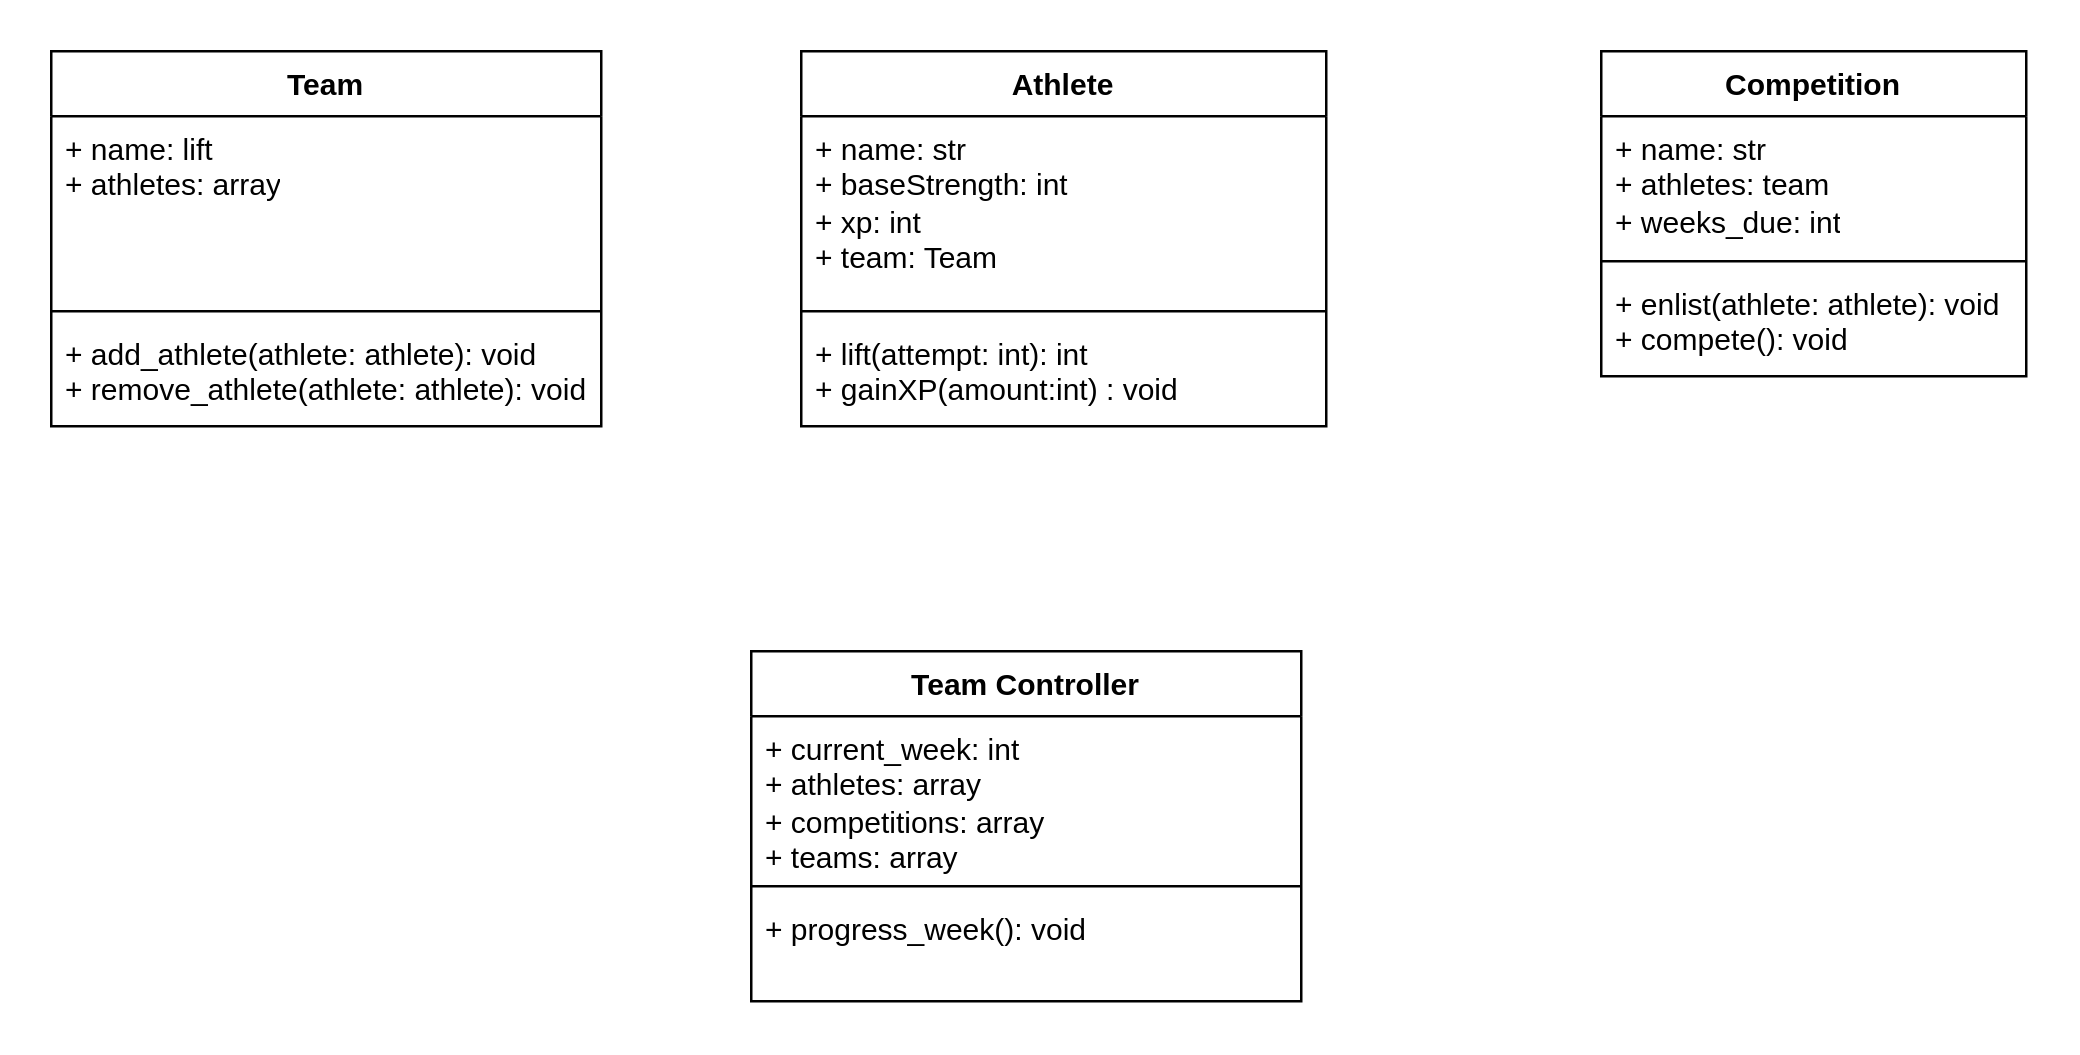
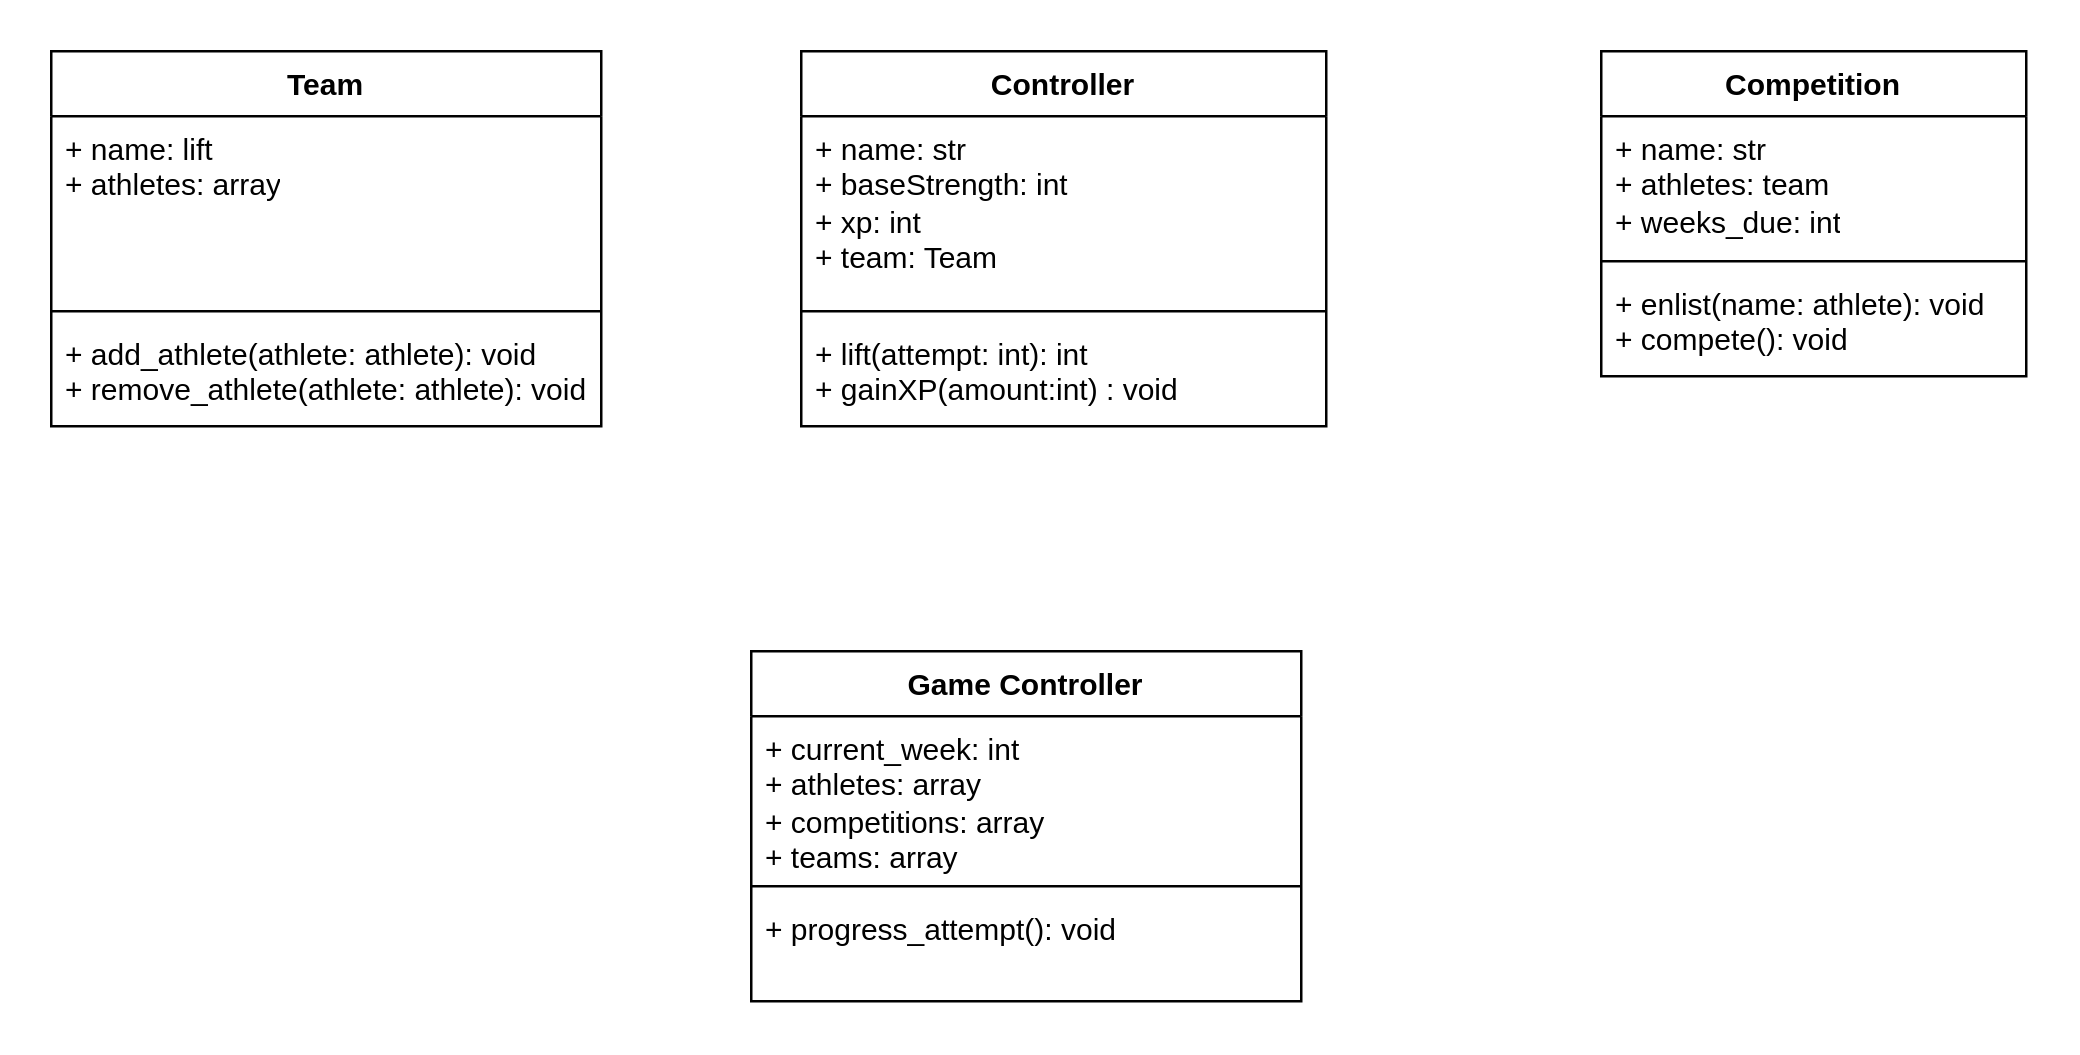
(1064, 87) -> (1064, 87)
(1816, 343) -> (1816, 343)
(1026, 687) -> (1026, 687)
(944, 932) -> (969, 932)
